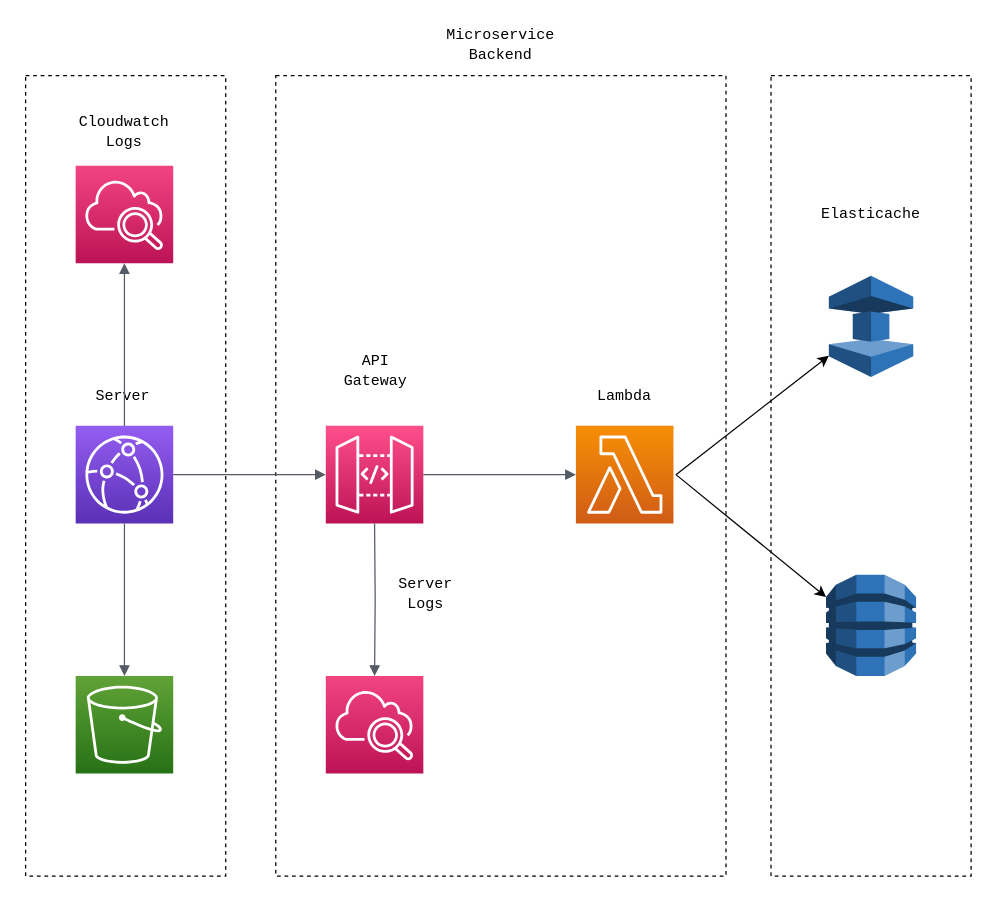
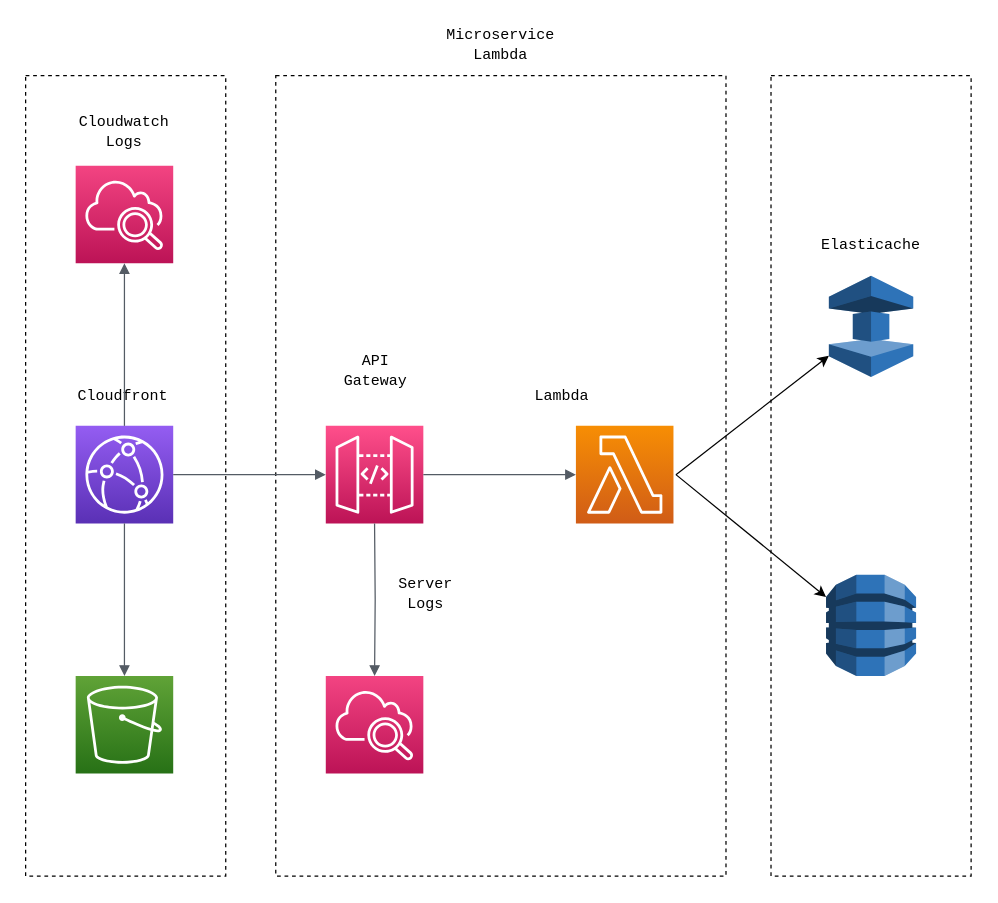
(501, 44) -> (501, 44)
(871, 213) -> (871, 244)
(123, 396) -> (123, 396)
(624, 396) -> (562, 396)
